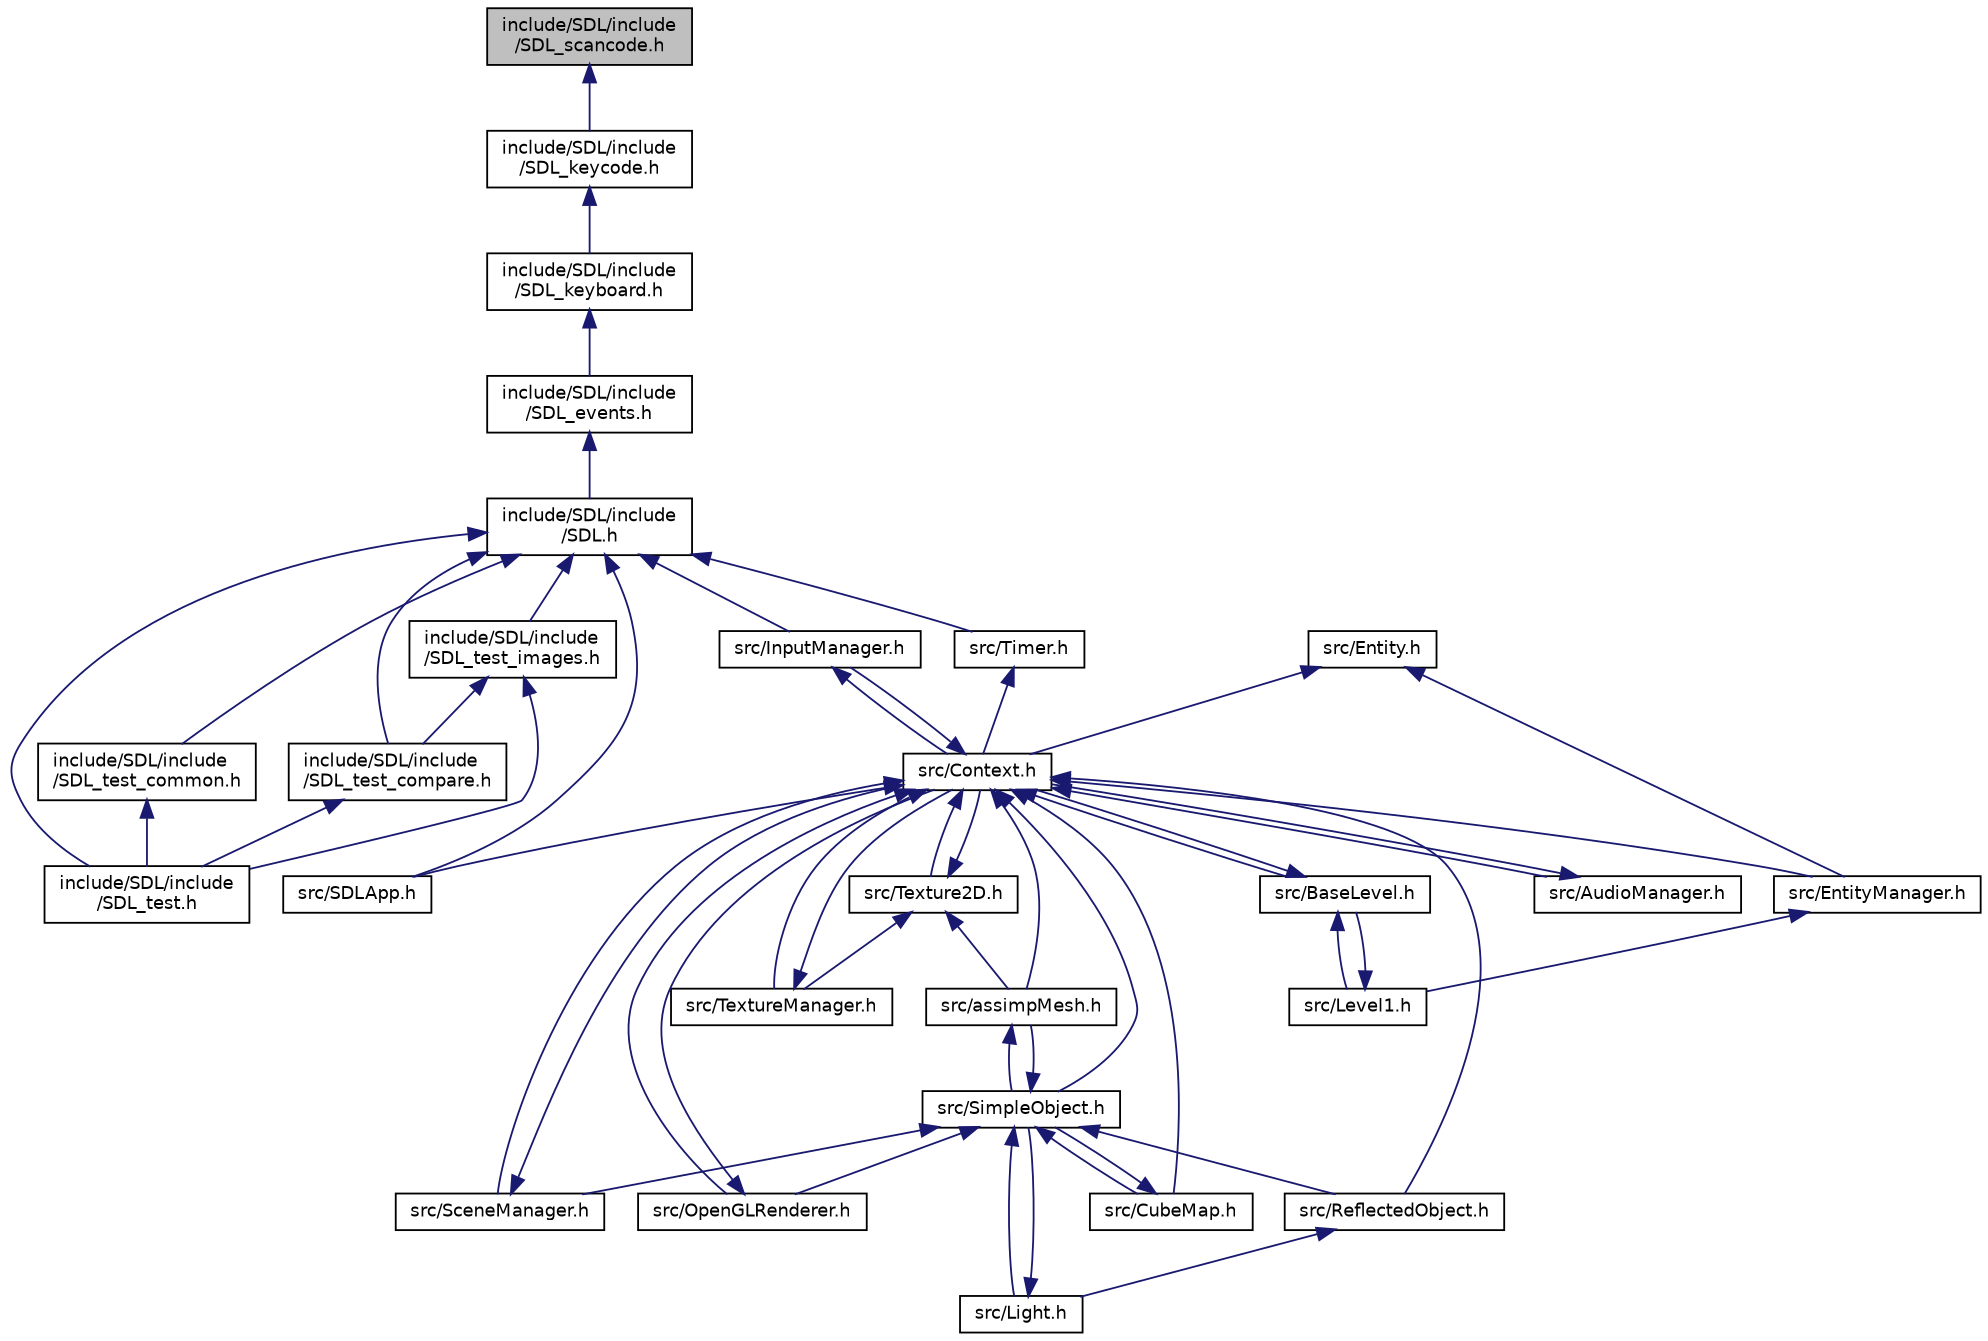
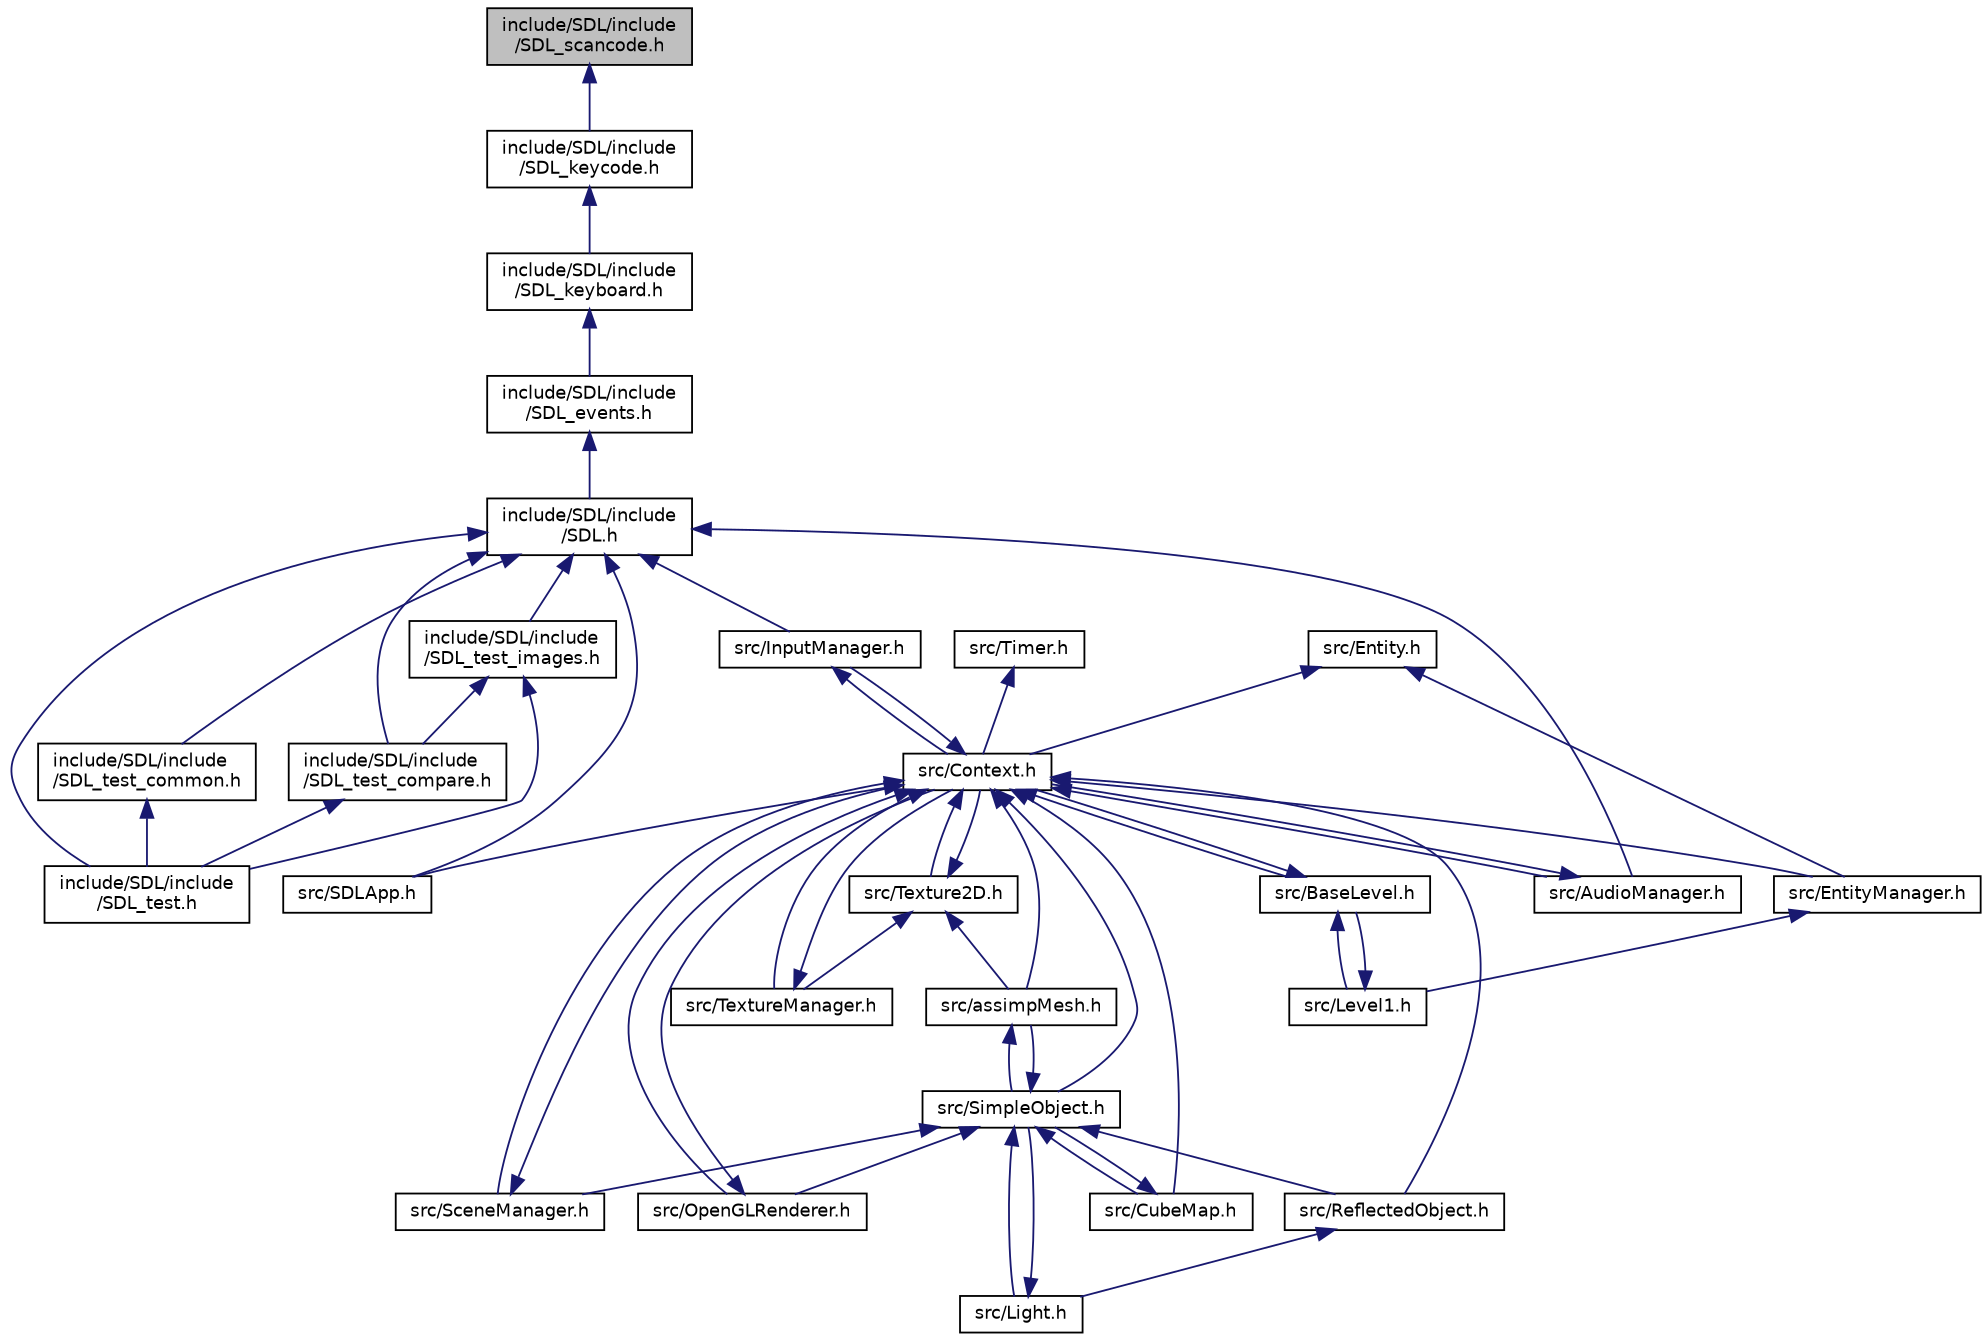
(842, 594) -> (1245, 565)
